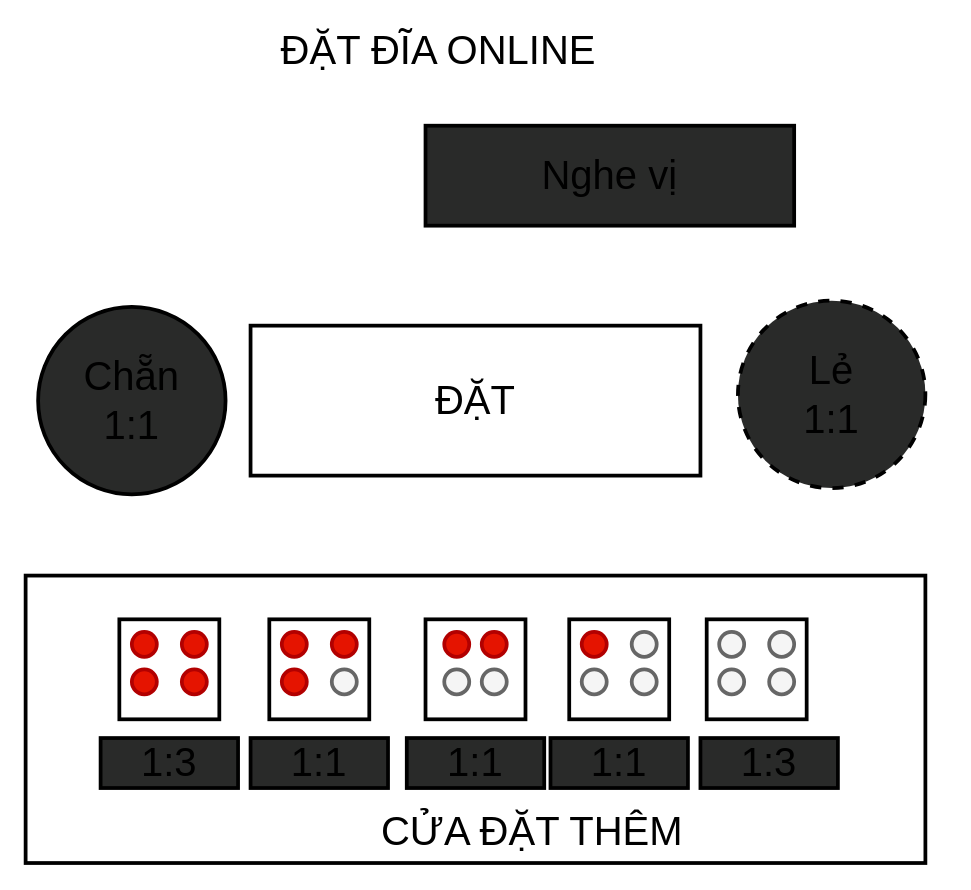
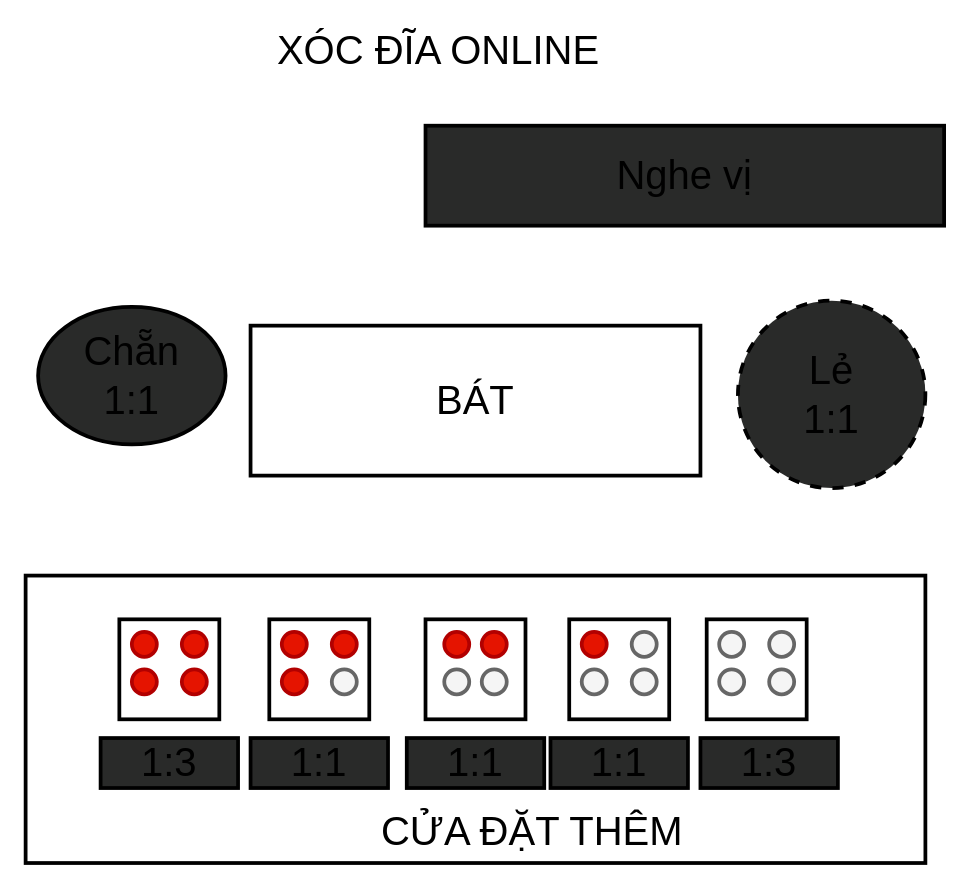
(439, 51) -> (439, 51)
(610, 176) -> (685, 176)
(132, 401) -> (132, 376)
(476, 401) -> (476, 401)
